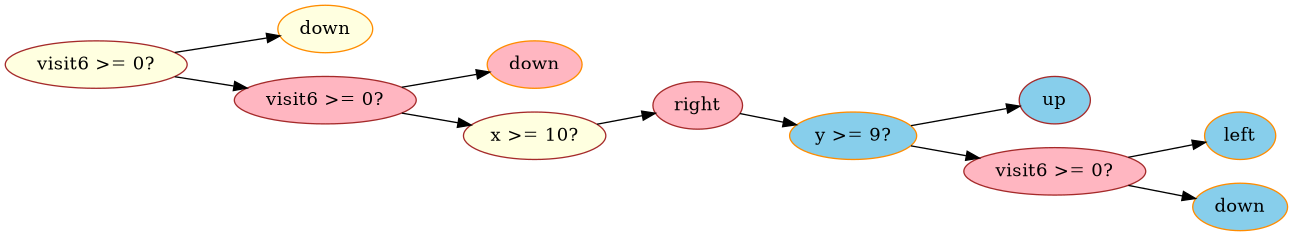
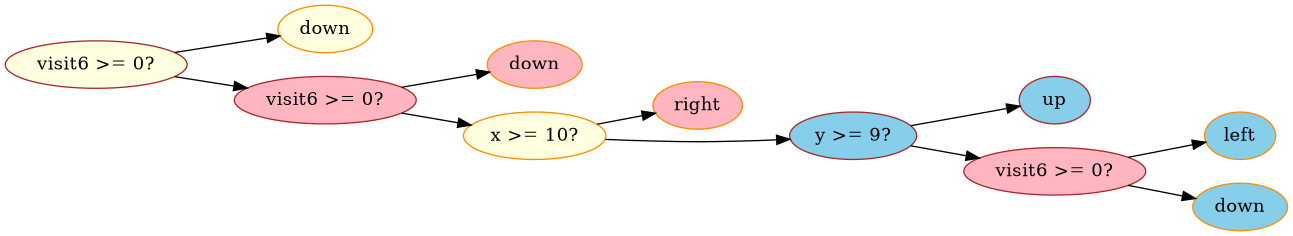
(698, 105) -> (698, 105)
(762, 118) -> (691, 142)
(535, 136) -> (535, 136)
(853, 136) -> (853, 136)
